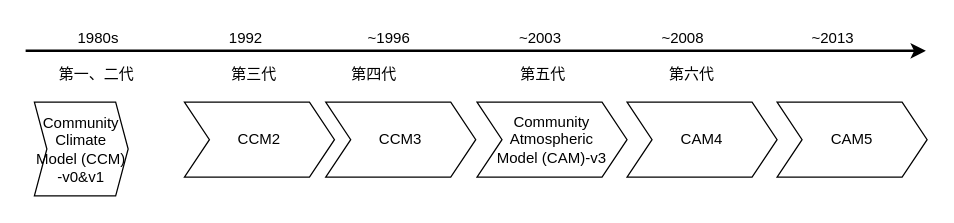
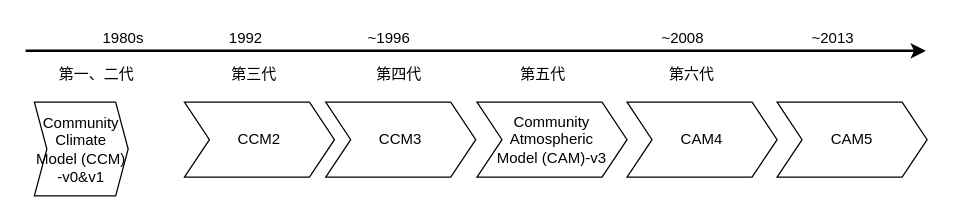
(107, 38) -> (132, 38)
(548, 38) -> none
(380, 74) -> (405, 74)
